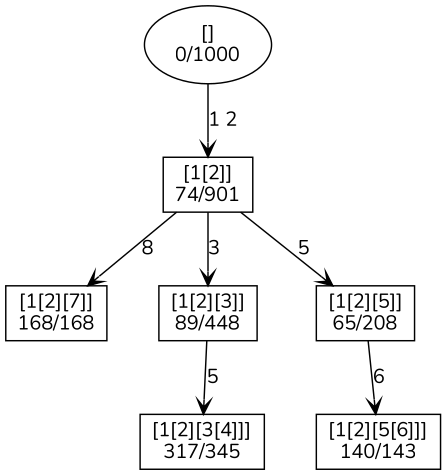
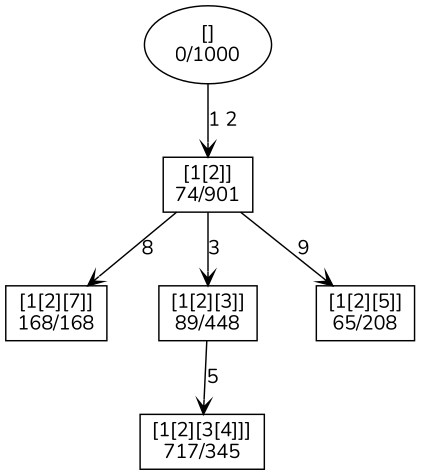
(307, 249) -> (307, 249)
(202, 442) -> (202, 442)
(378, 442) -> none
